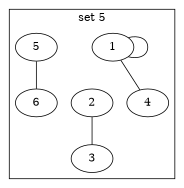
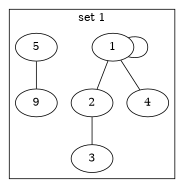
(92, 18) -> (92, 18)
none -> (103, 75)
(36, 103) -> (36, 103)
